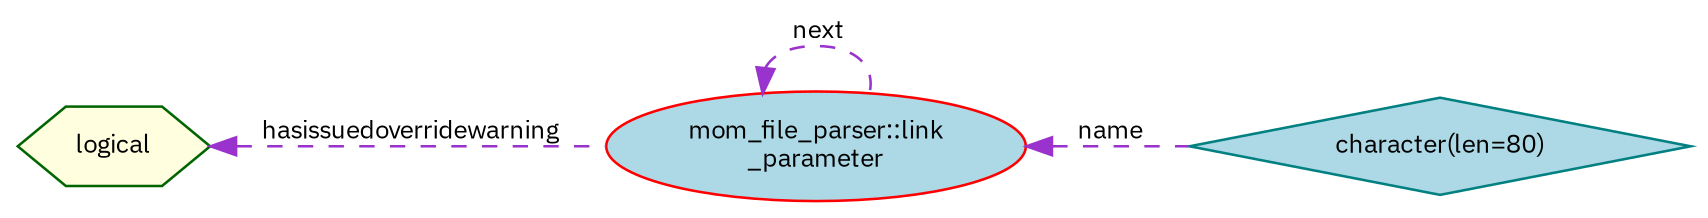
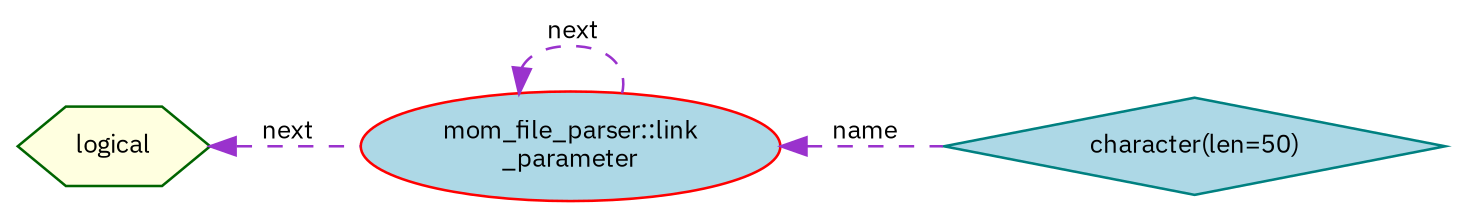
(408, 132) -> (285, 132)
(1440, 146) -> (1195, 146)
